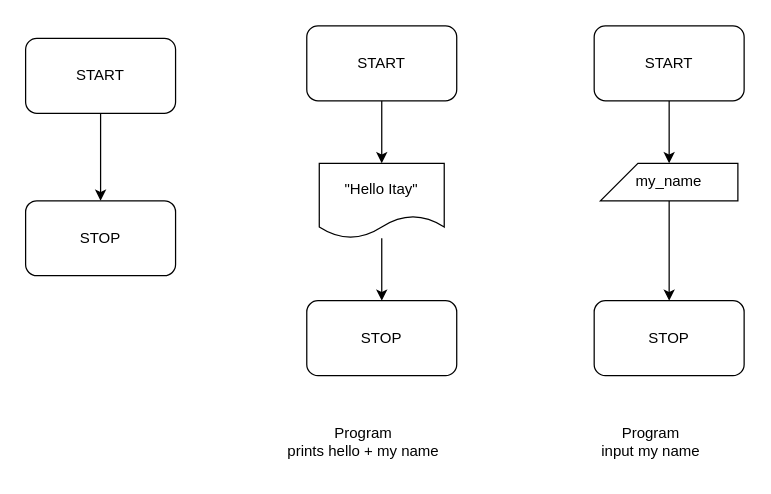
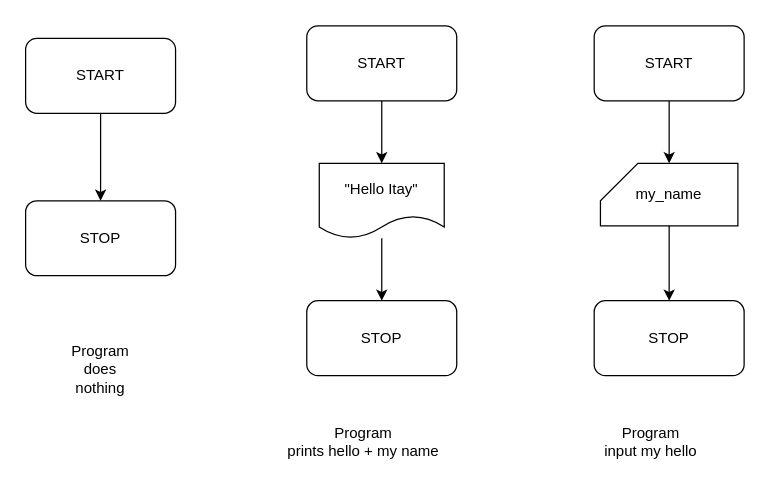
(669, 182) -> (669, 194)
none -> (101, 369)
(651, 442) -> (651, 442)
